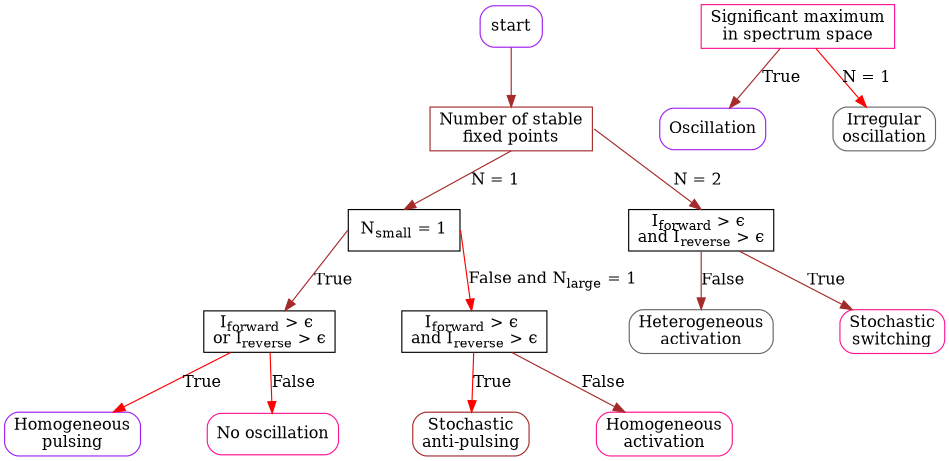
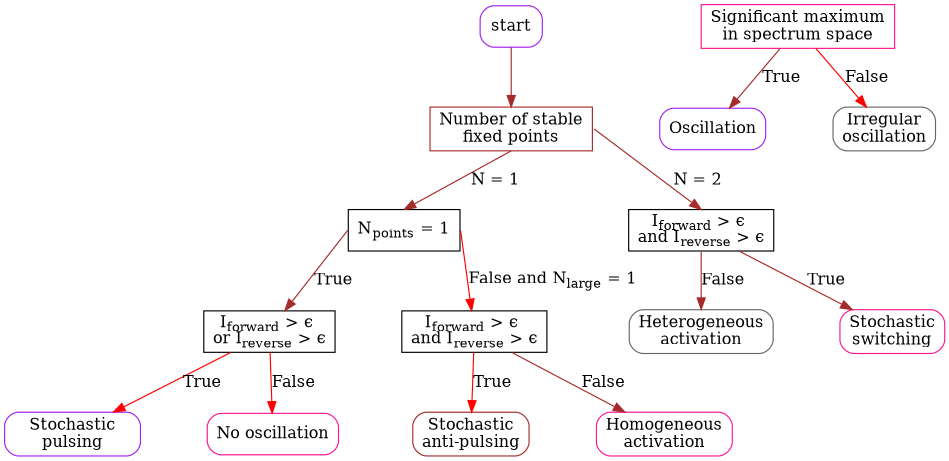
(867, 78) -> (867, 78)
(394, 229) -> (394, 229)
(73, 434) -> (73, 434)
